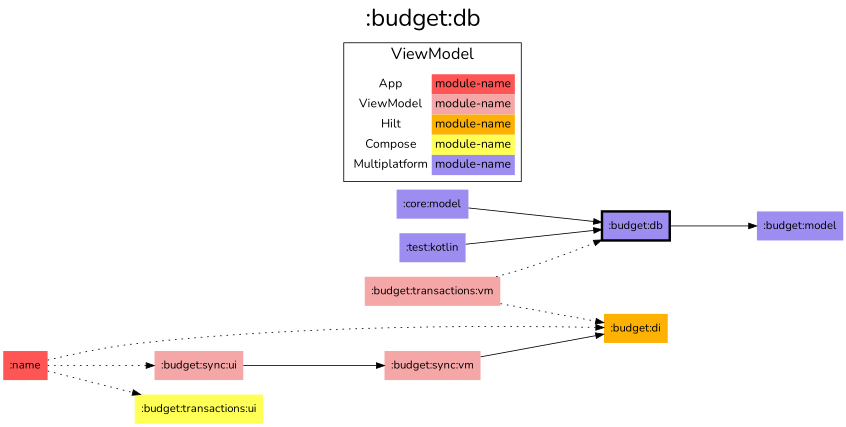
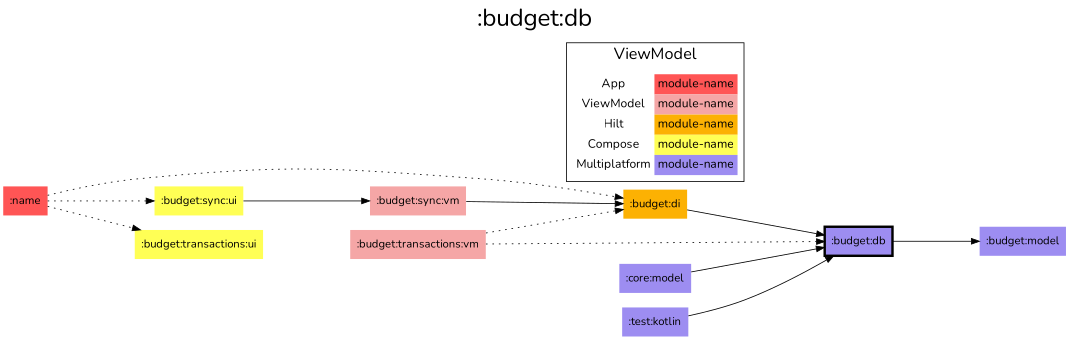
none -> (752, 222)
(199, 366) -> (199, 201)
